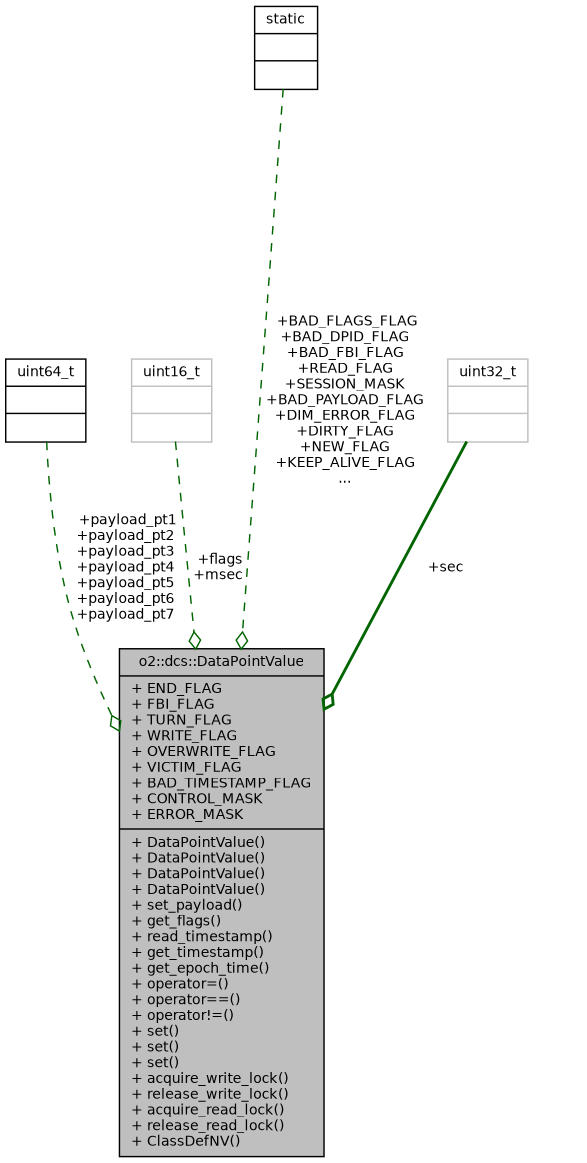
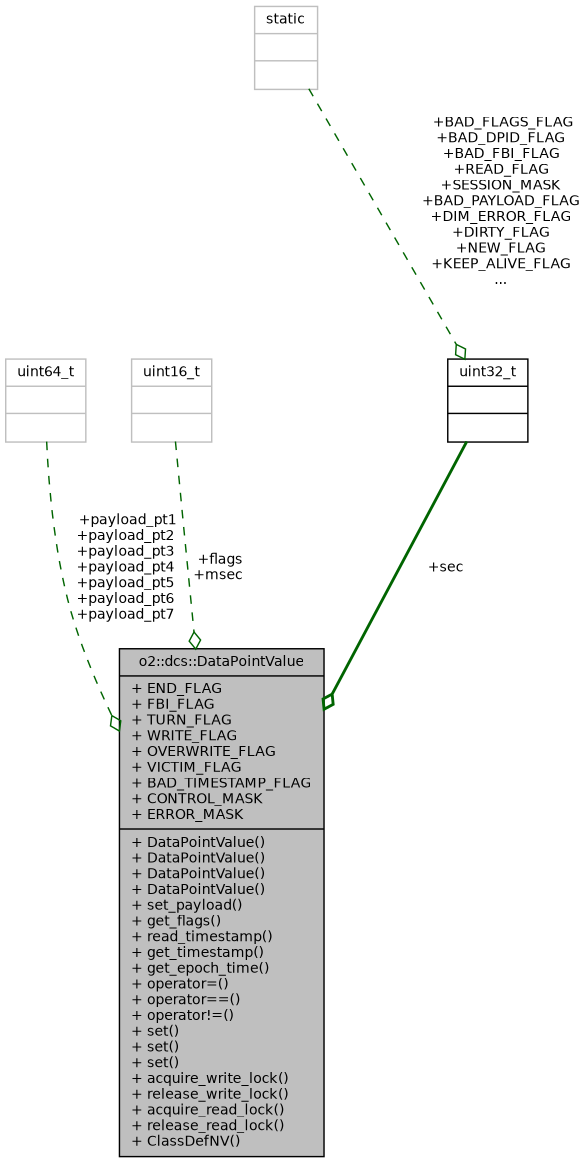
(286, 48) -> (286, 48)
(263, 360) -> (382, 216)
(46, 401) -> (46, 401)
(488, 401) -> (488, 401)
